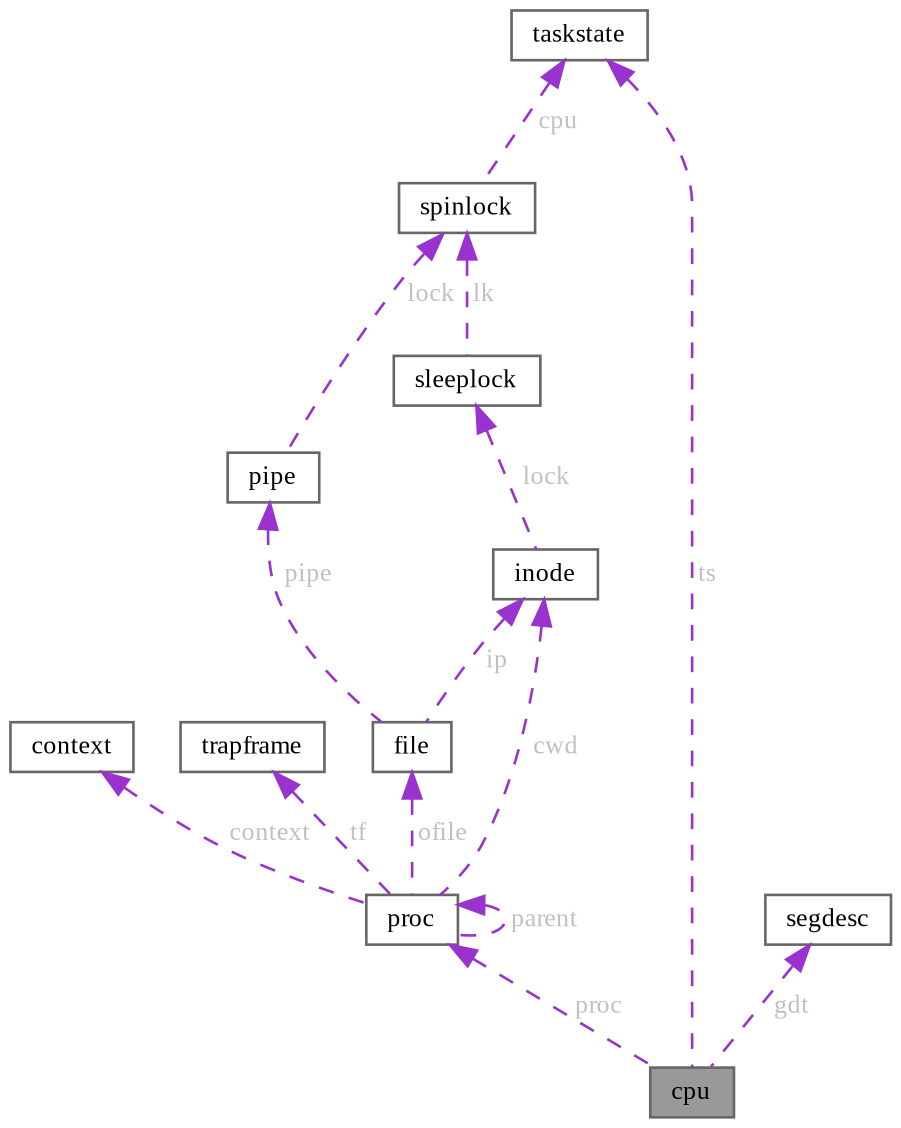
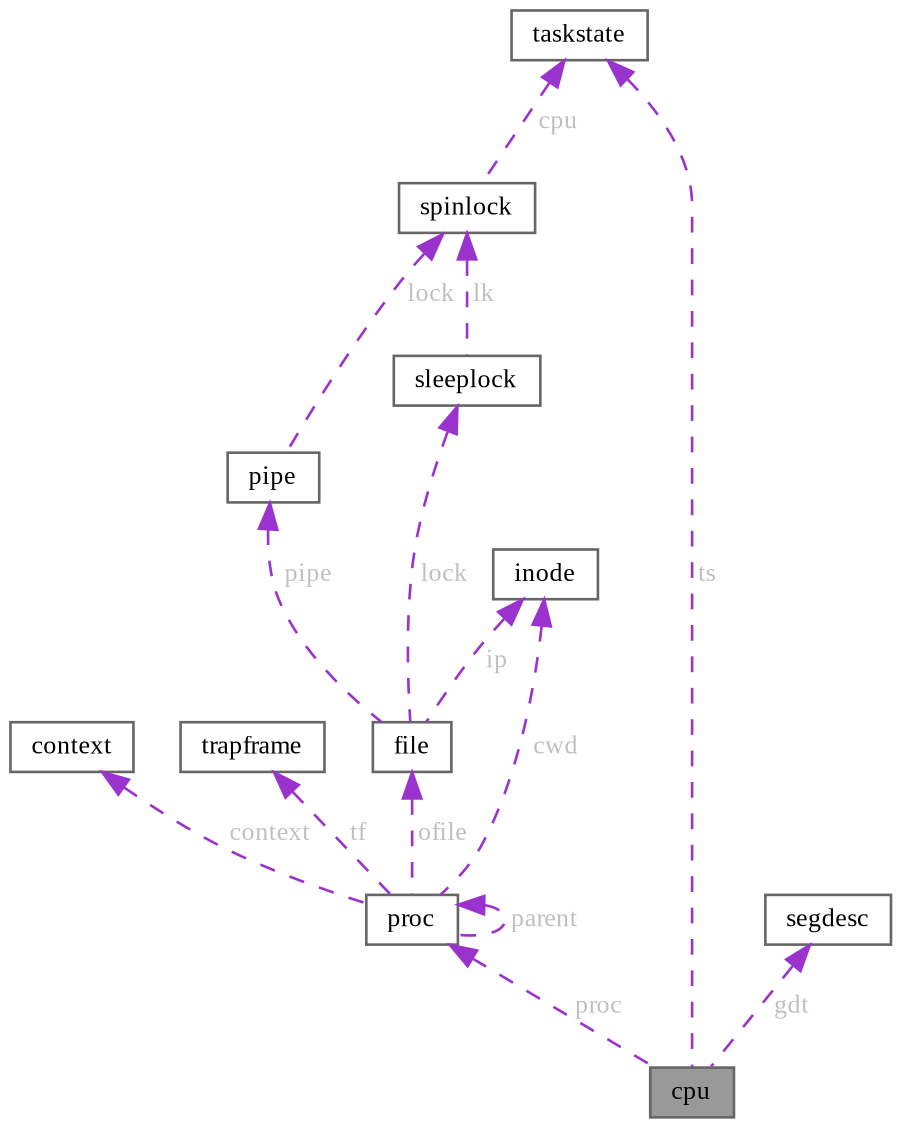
(511, 490) -> (412, 574)
